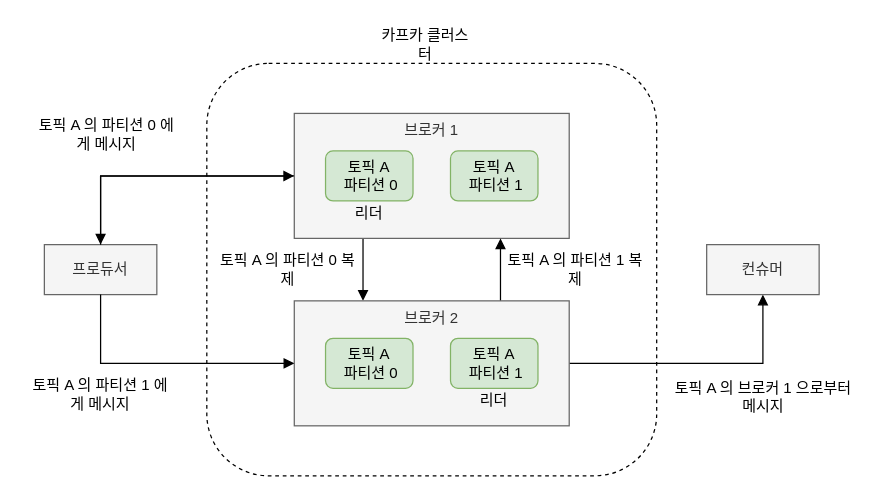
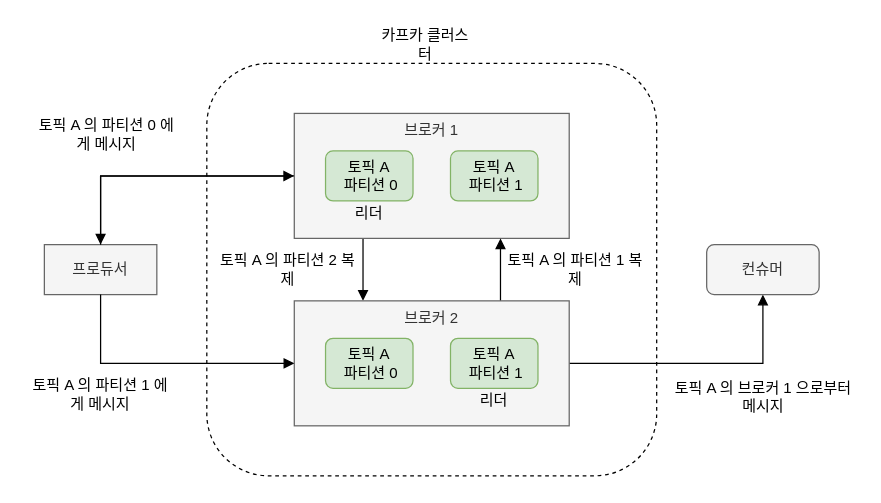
(288, 269) -> (288, 269)
(763, 269) -> (763, 269)
